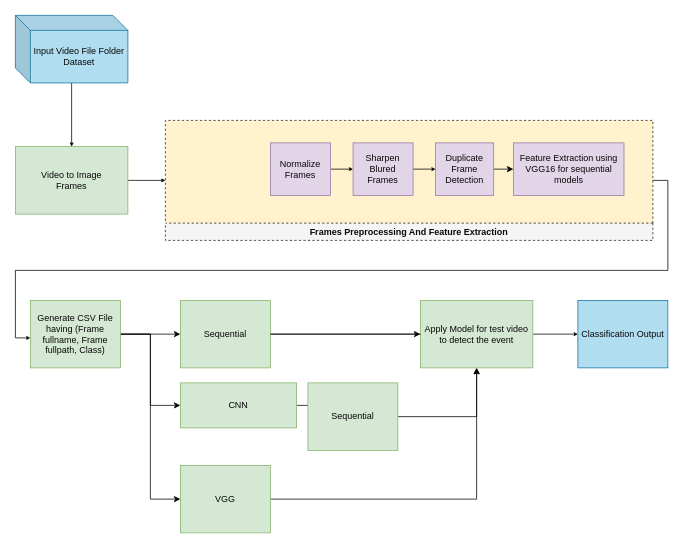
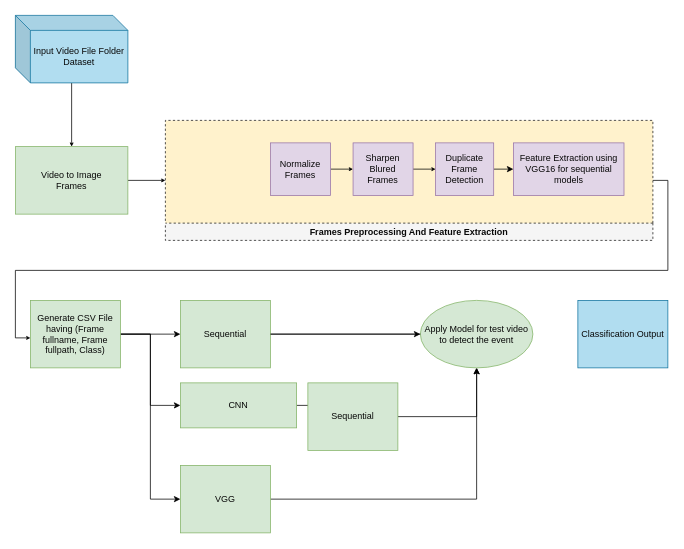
(477, 334) -> (477, 334)
(573, 334) -> none
